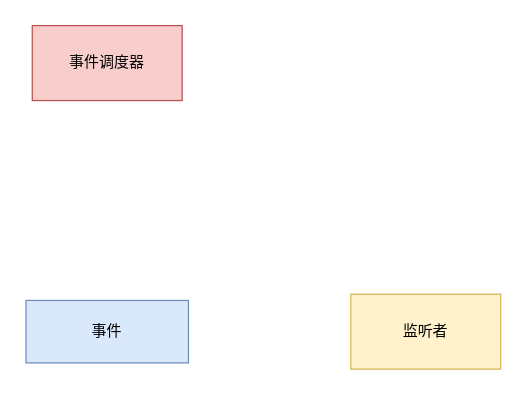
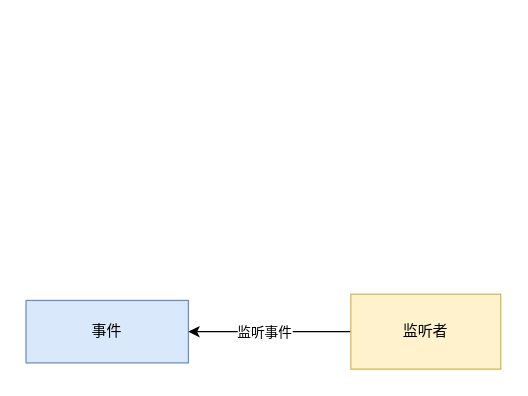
(107, 63) -> none
none -> (273, 332)
